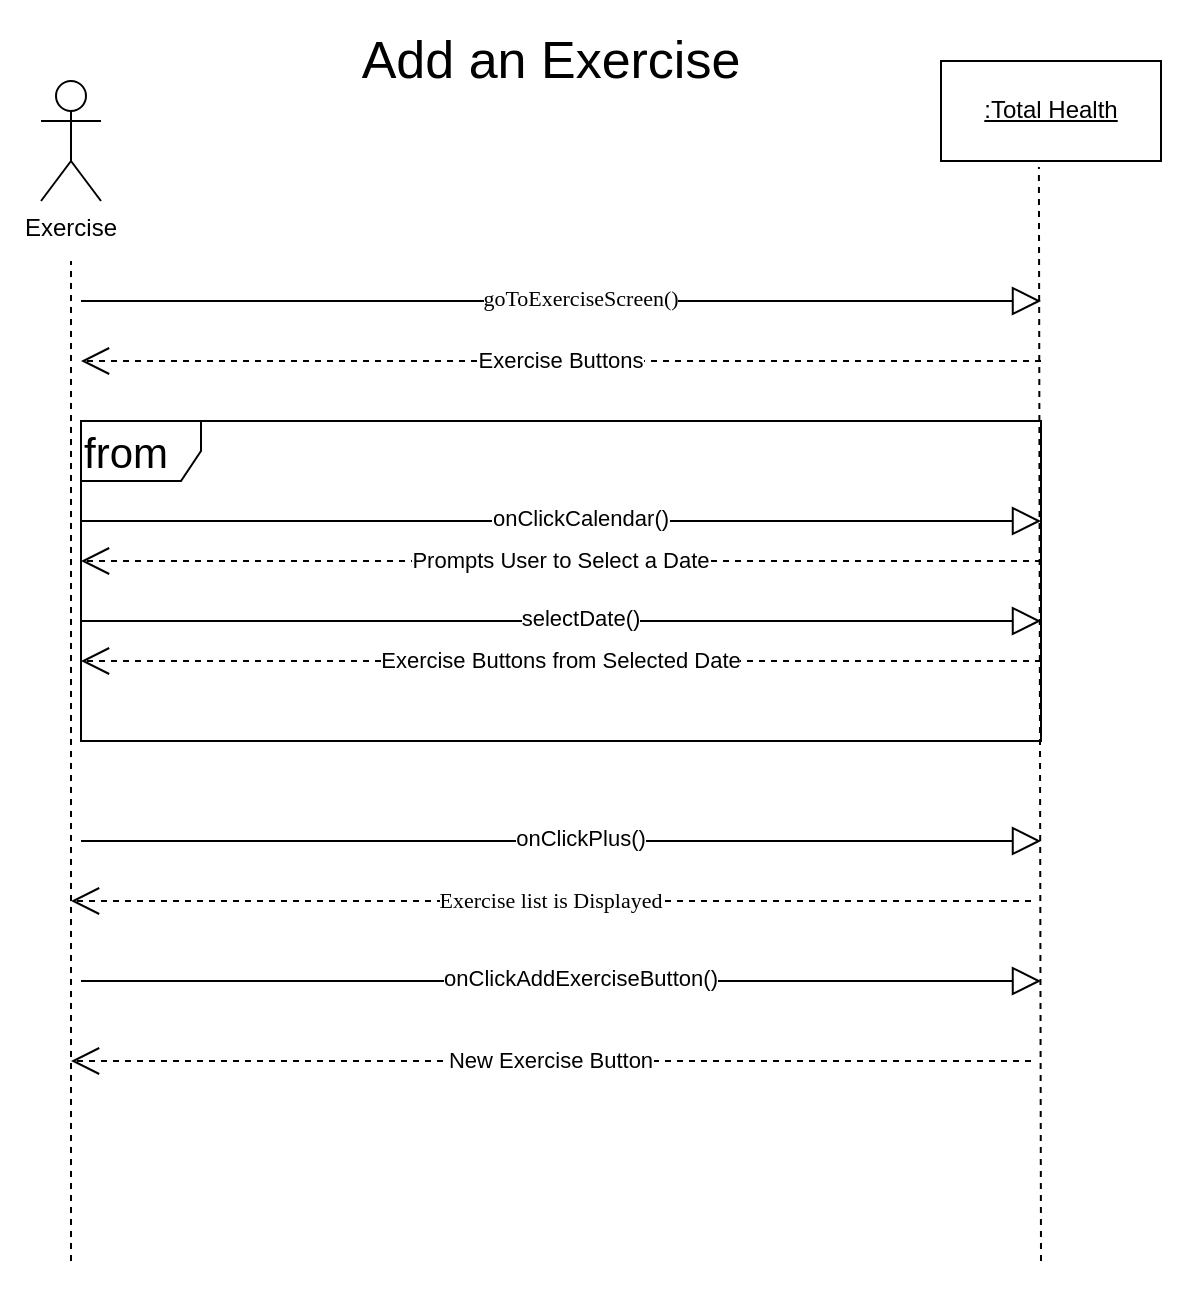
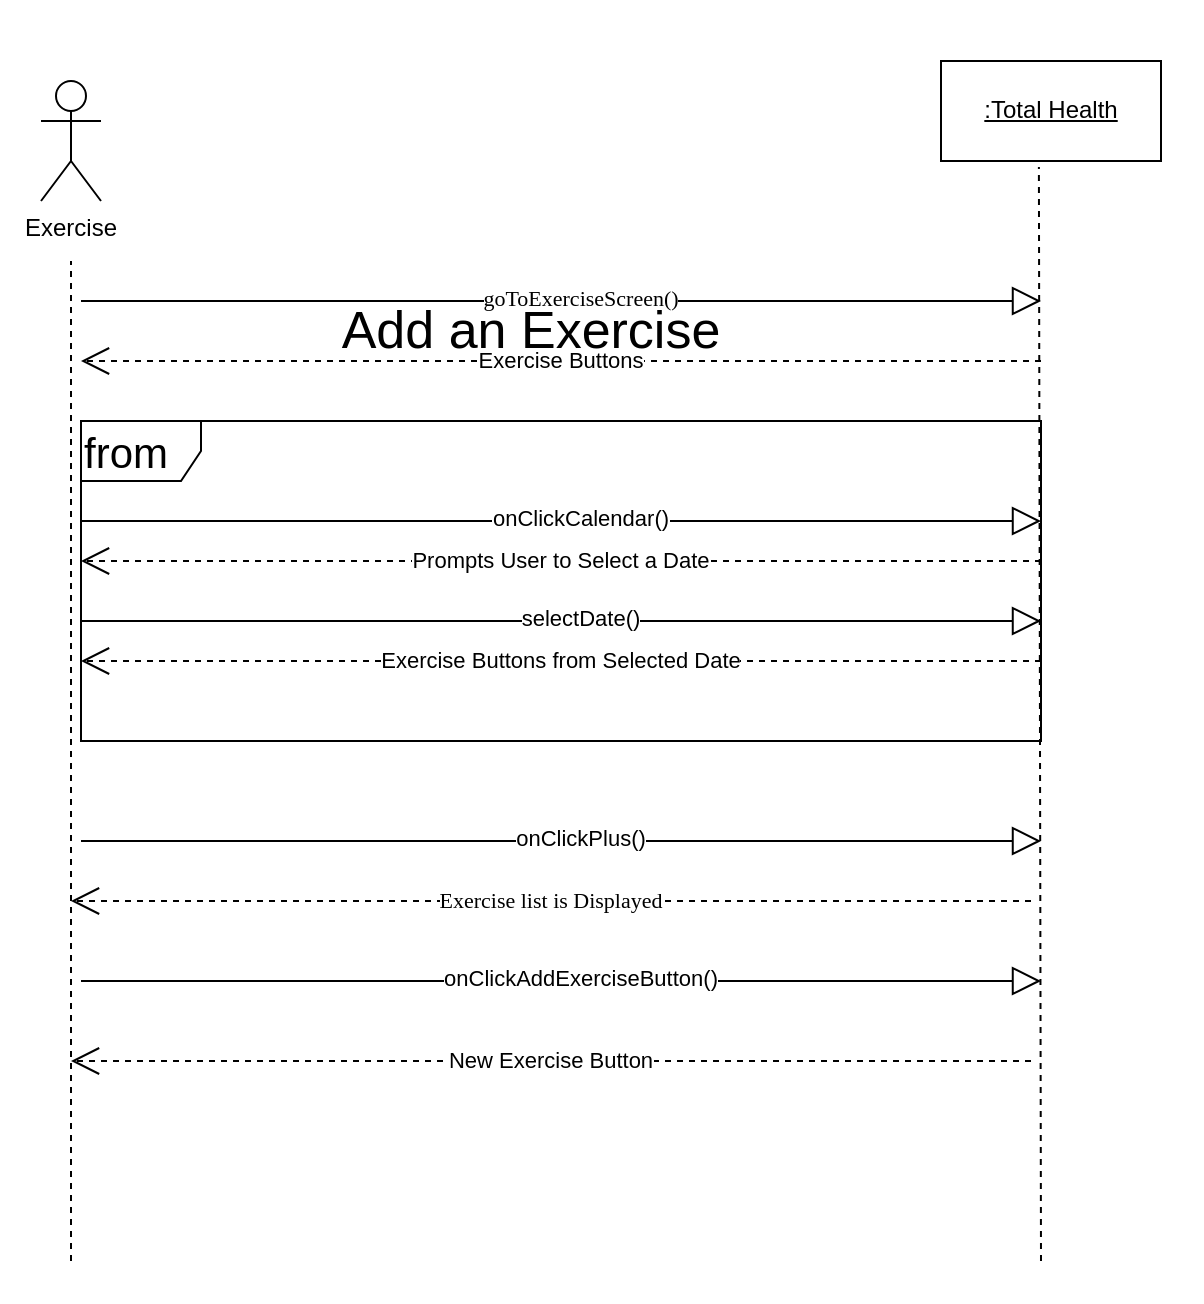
(551, 61) -> (531, 331)
